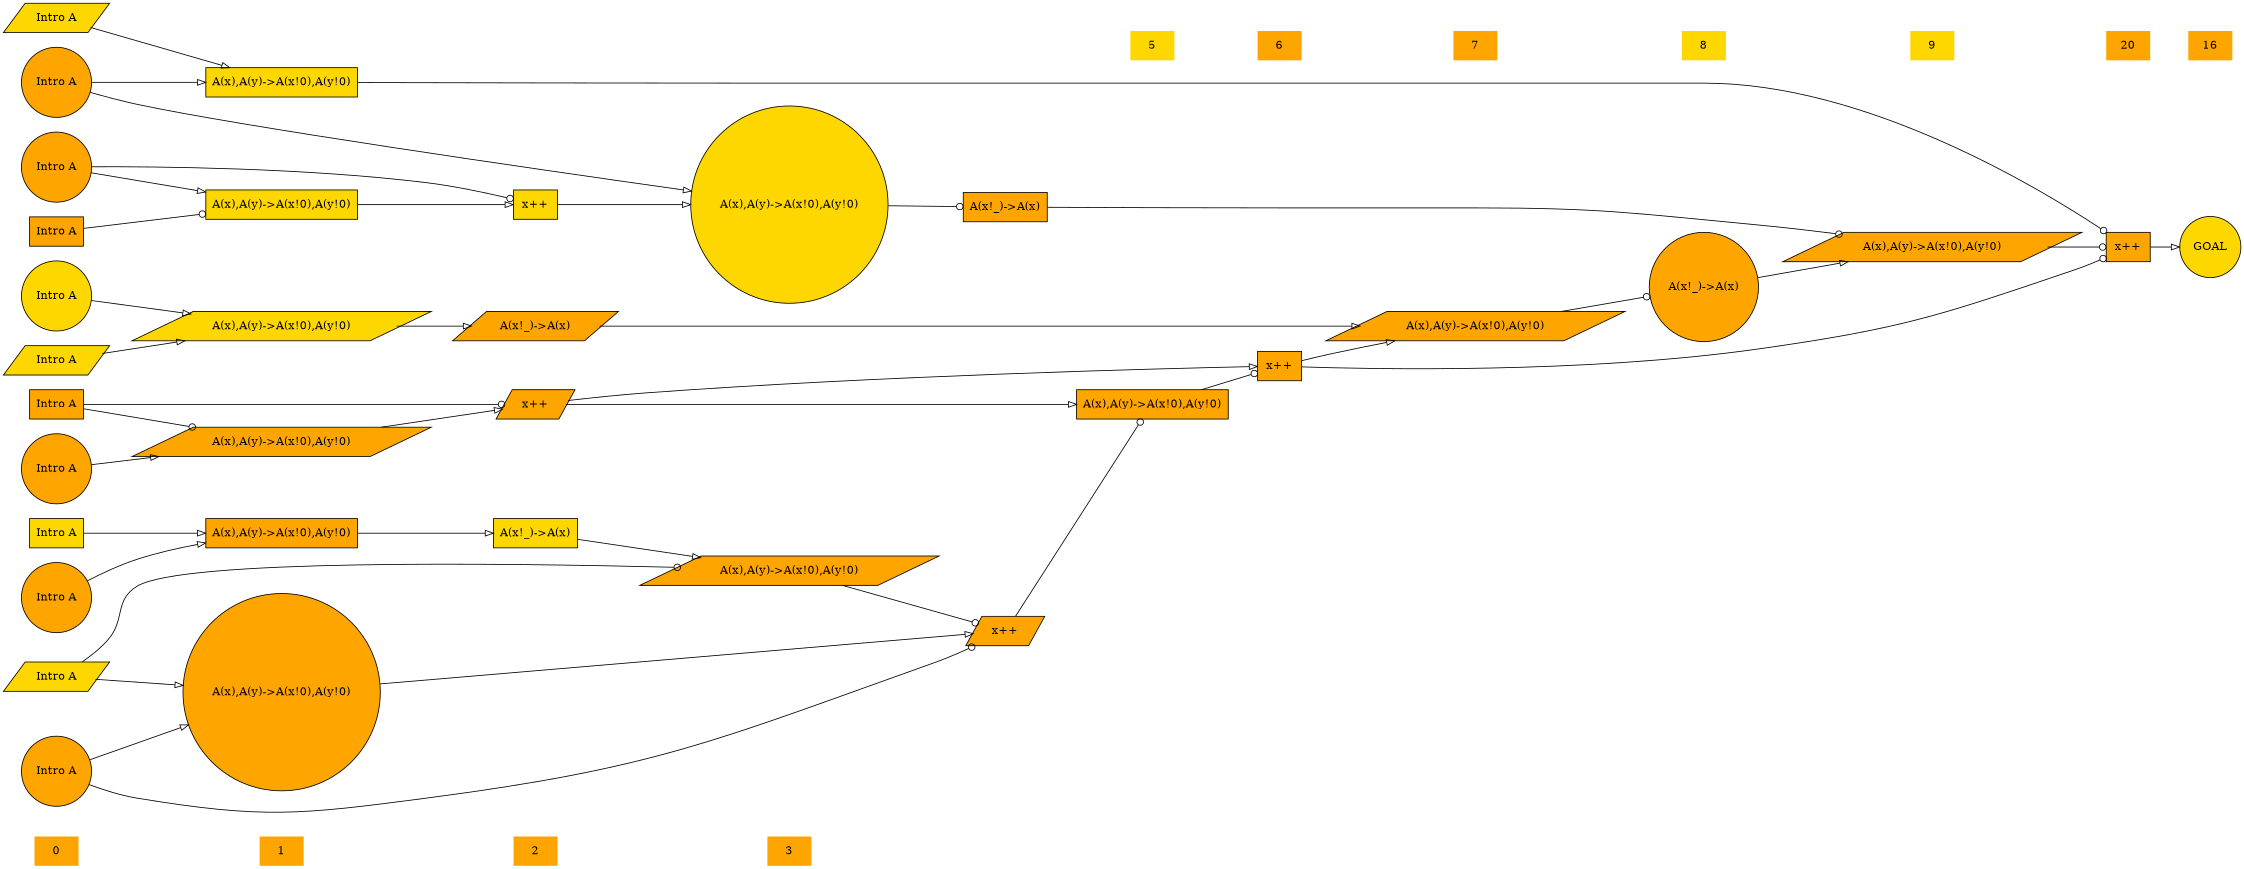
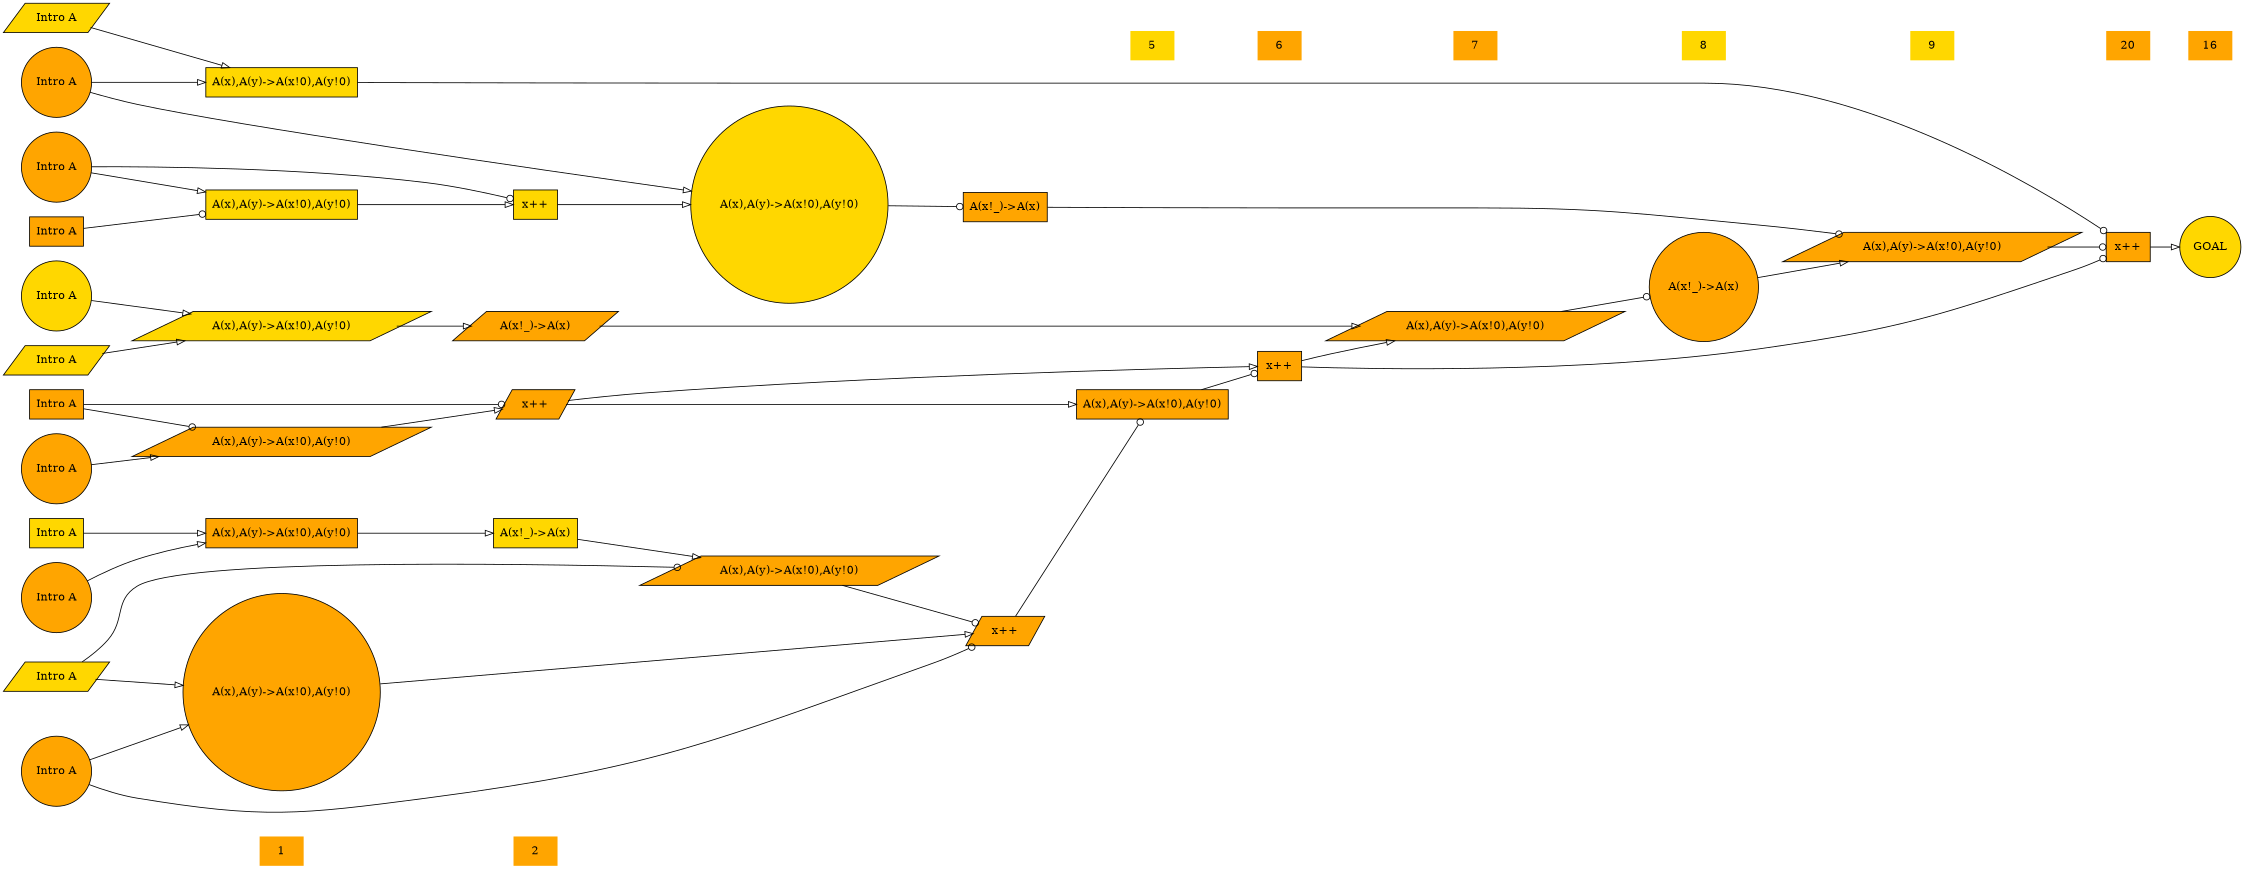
(57, 851) -> none
(789, 851) -> none
